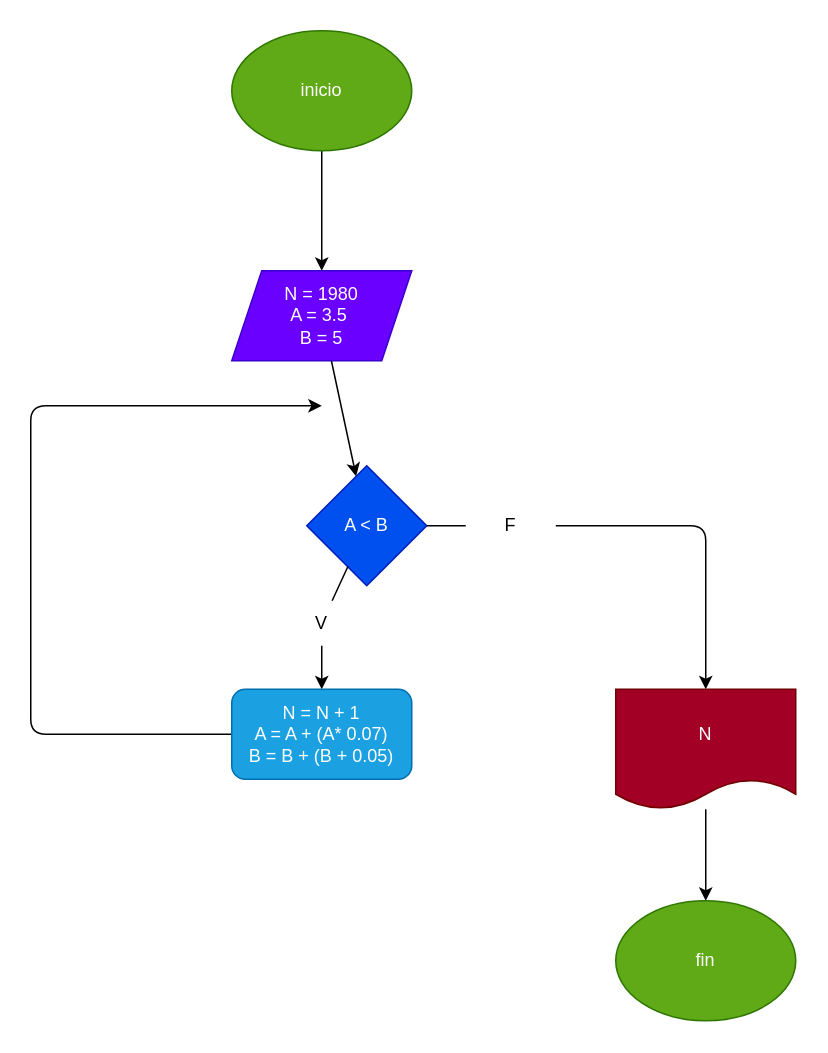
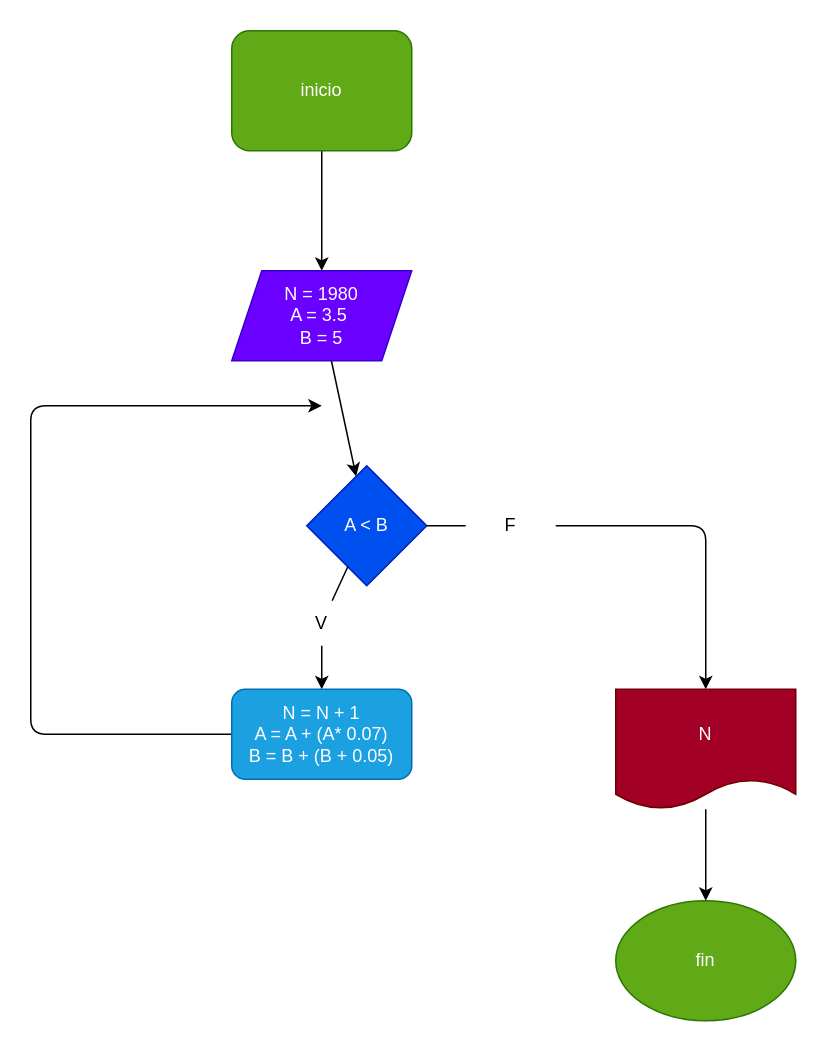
(322, 91) -> (322, 91)
